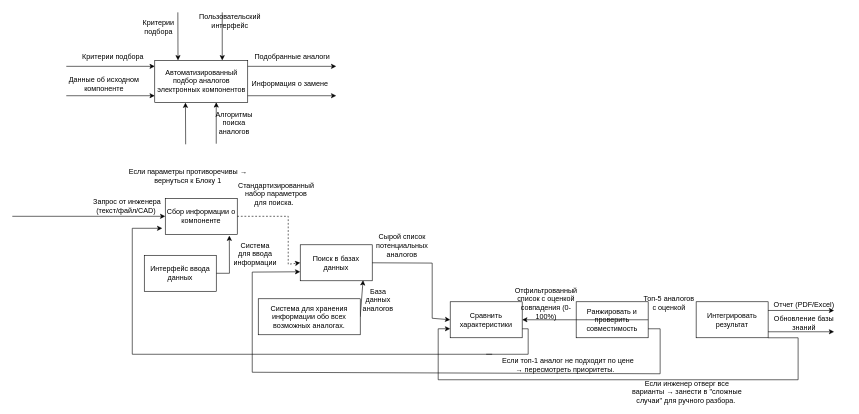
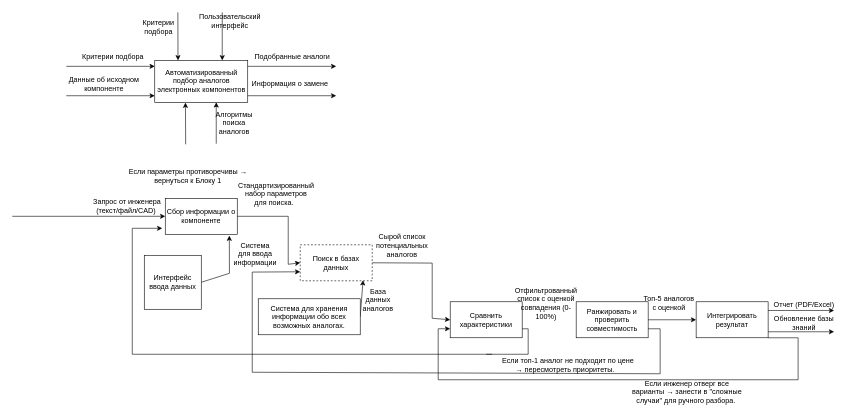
(288, 218) -> (288, 218)
(336, 263) -> (336, 263)
(180, 273) -> (173, 282)
(527, 320) -> (690, 320)
